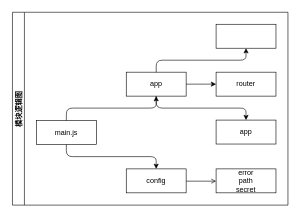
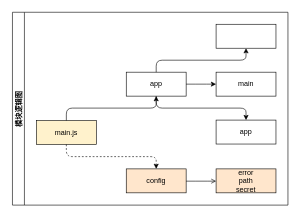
(246, 84) -> (246, 84)
(66, 133) -> (66, 133)
(109, 157) -> (109, 157)
(156, 181) -> (156, 181)
(246, 181) -> (246, 181)
